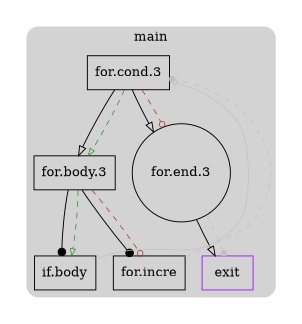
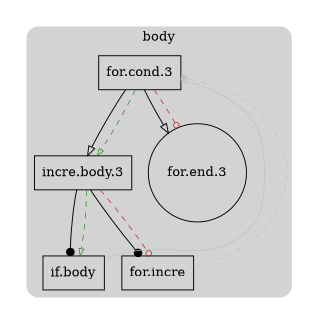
(151, 37) -> (159, 37)
(75, 173) -> (83, 173)
(228, 273) -> none
